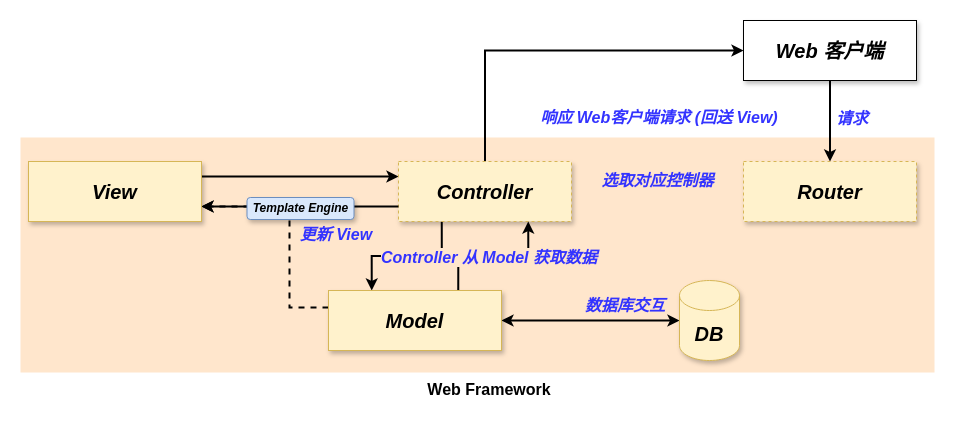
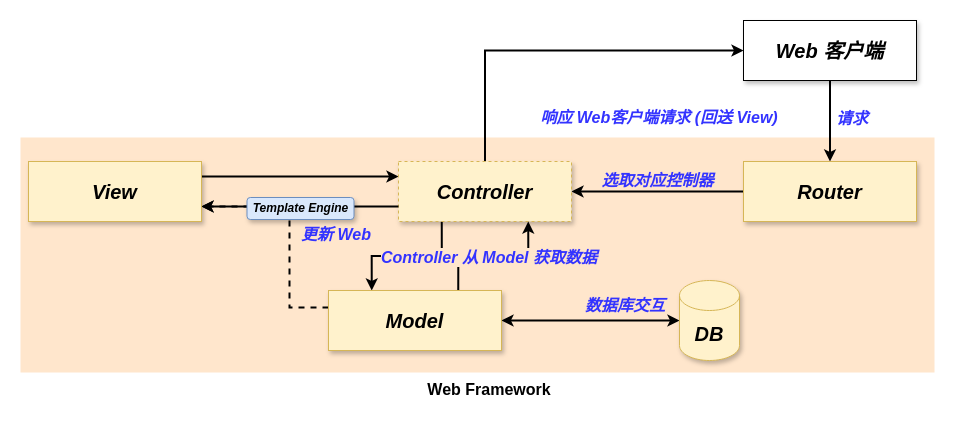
none -> (662, 192)
(830, 192) -> (830, 192)
(337, 235) -> (337, 235)
